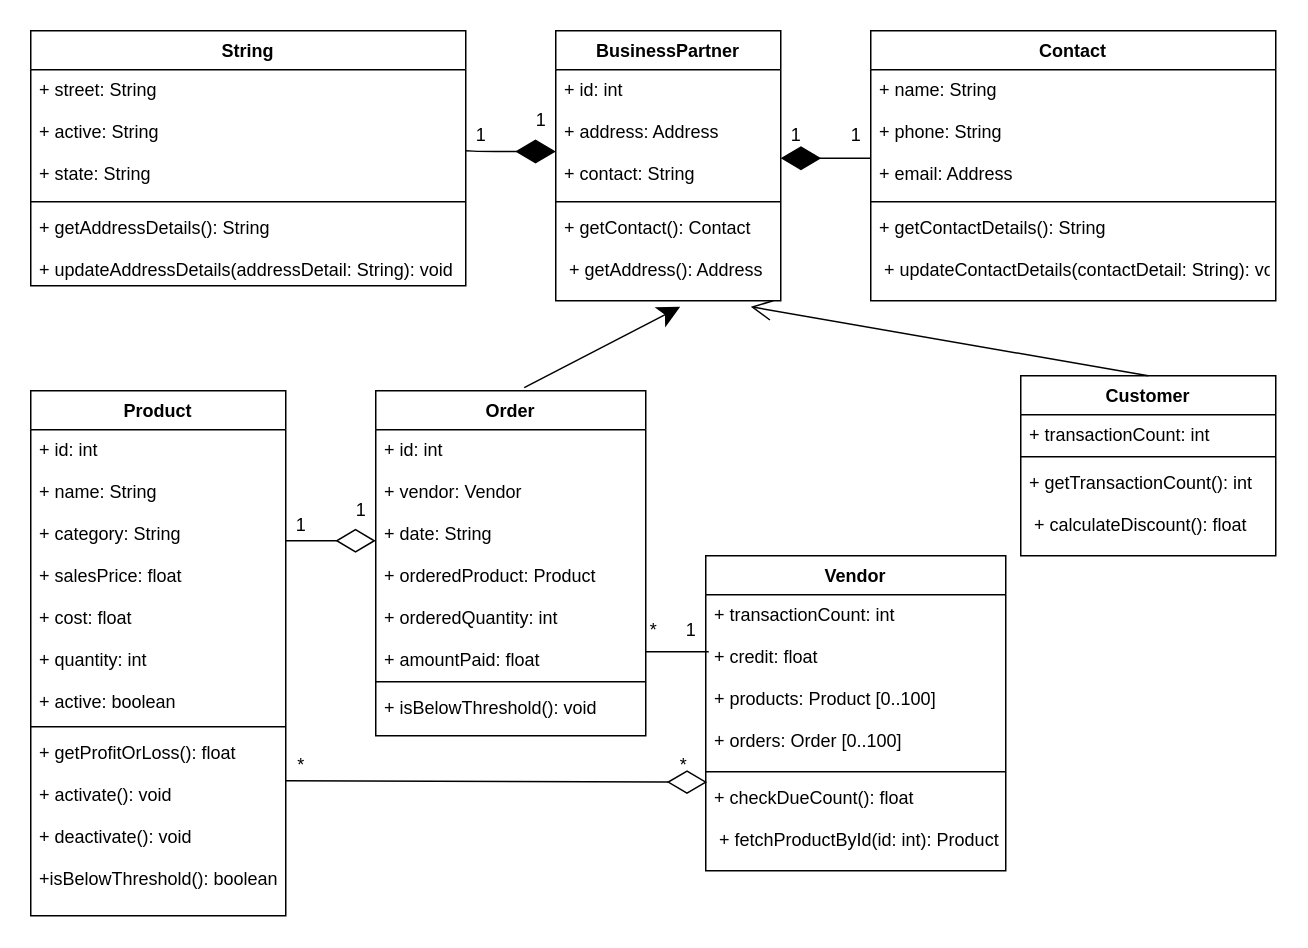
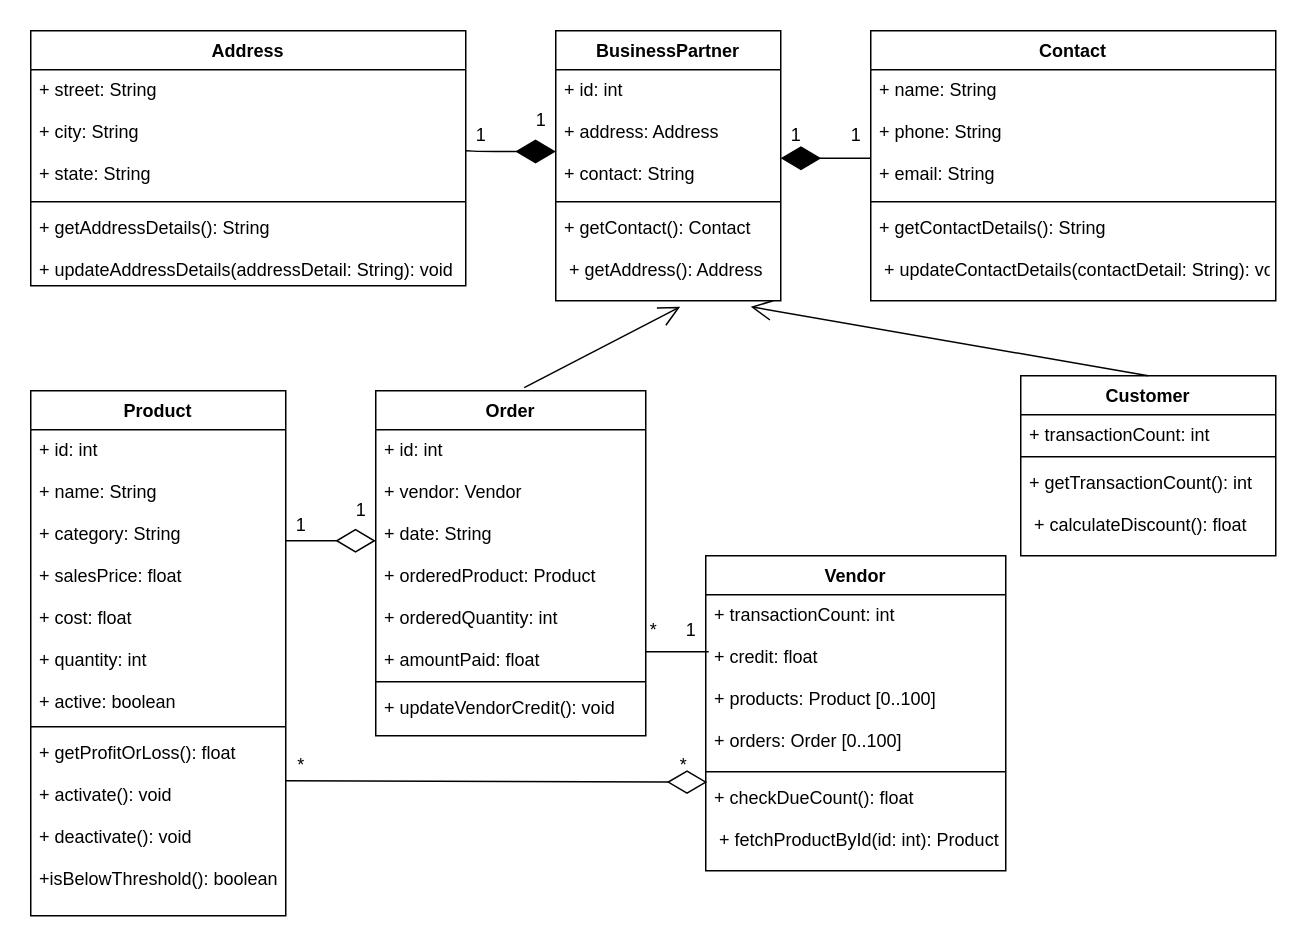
(248, 51) -> (248, 51)
(110, 90) -> (110, 90)
(940, 90) -> (940, 90)
(664, 315) -> (669, 312)
(499, 708) -> (513, 708)
